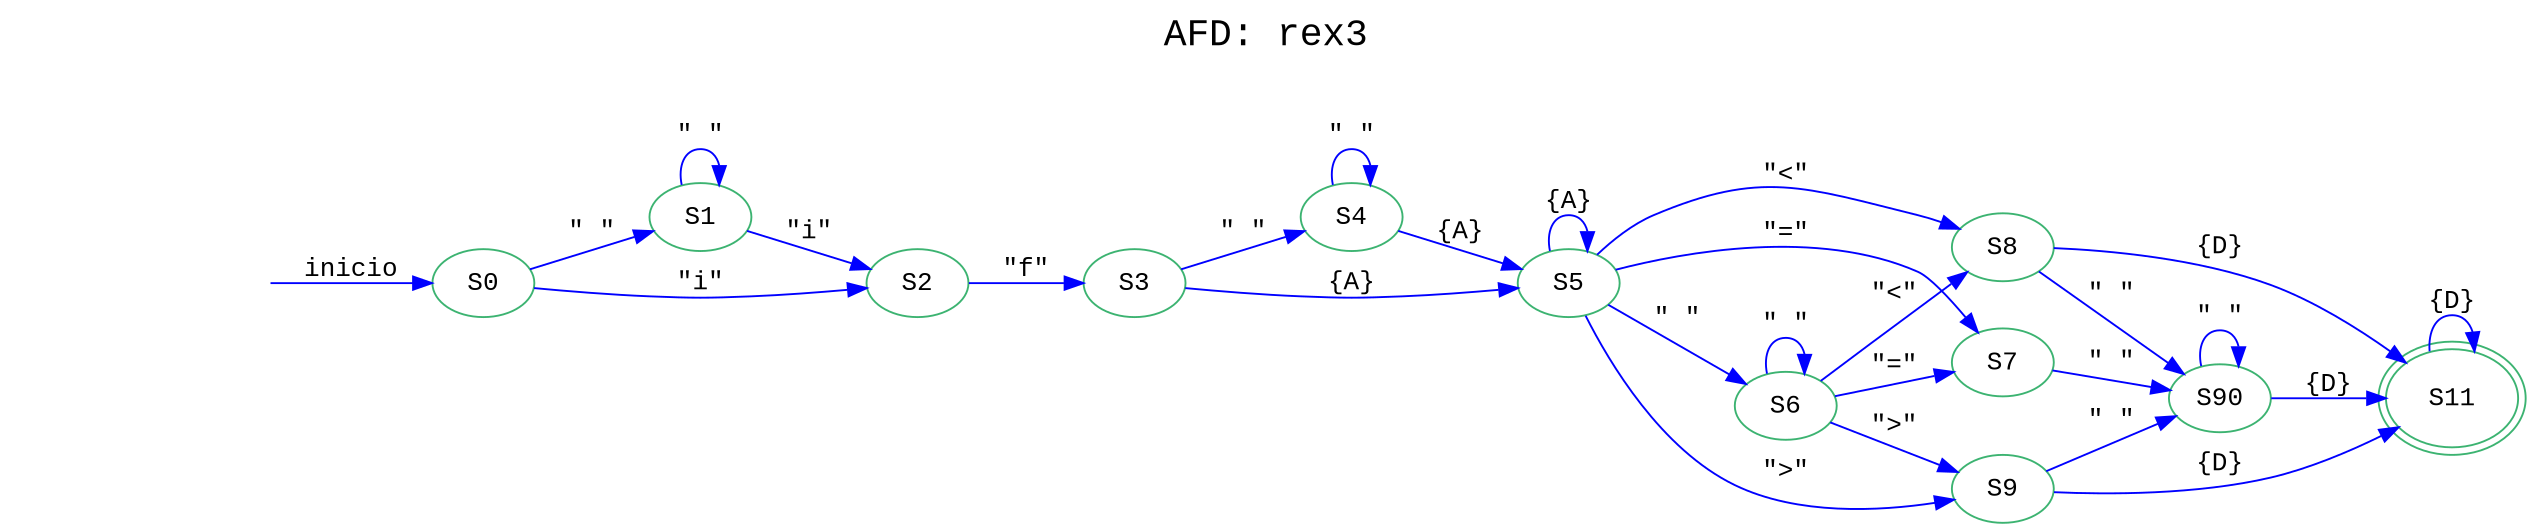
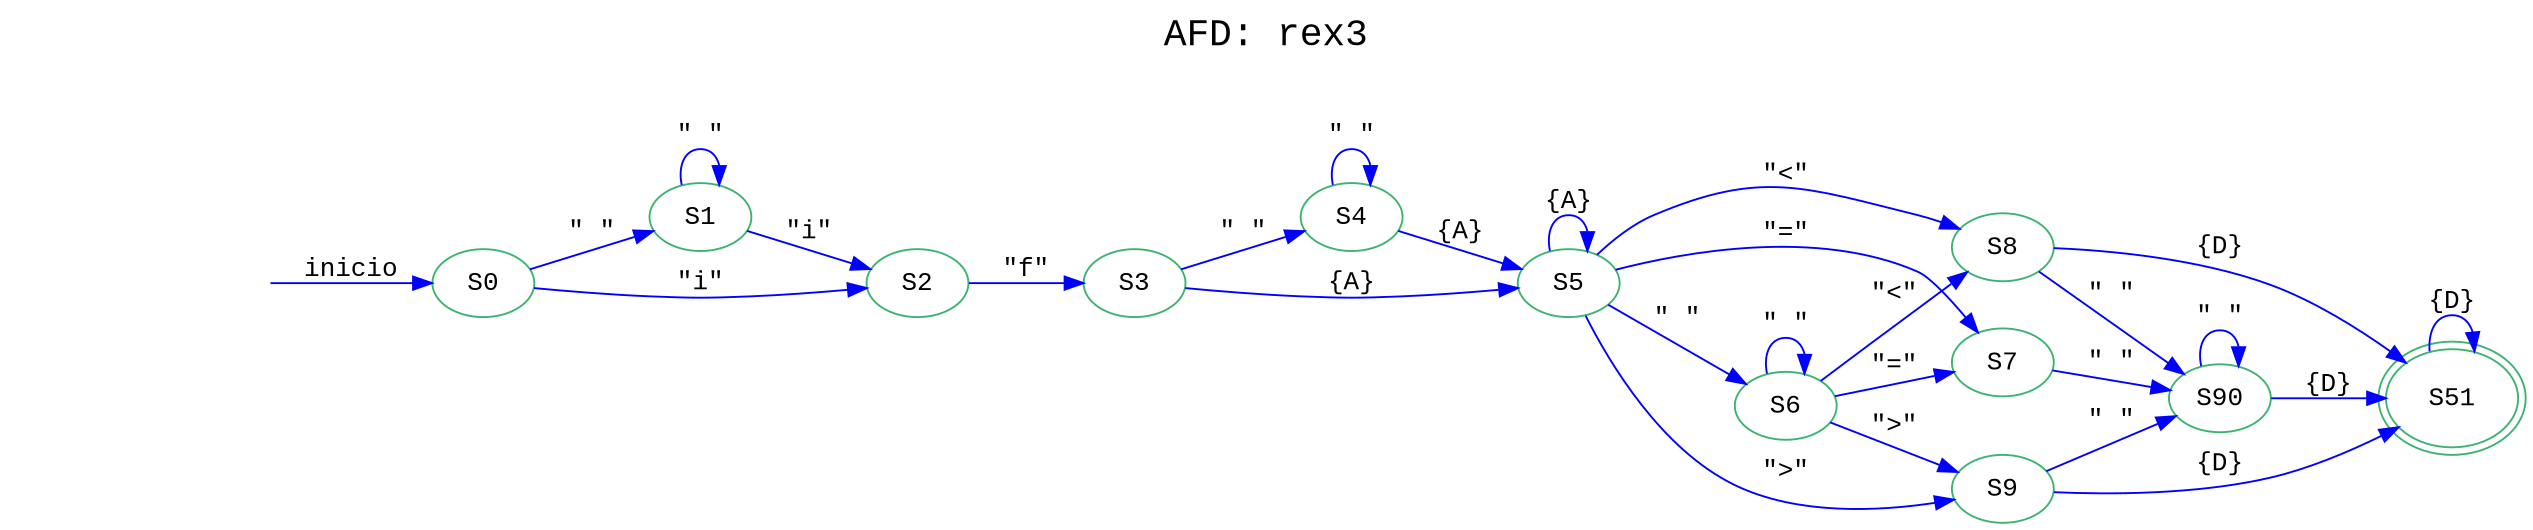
(2452, 398) -> (2452, 398)
